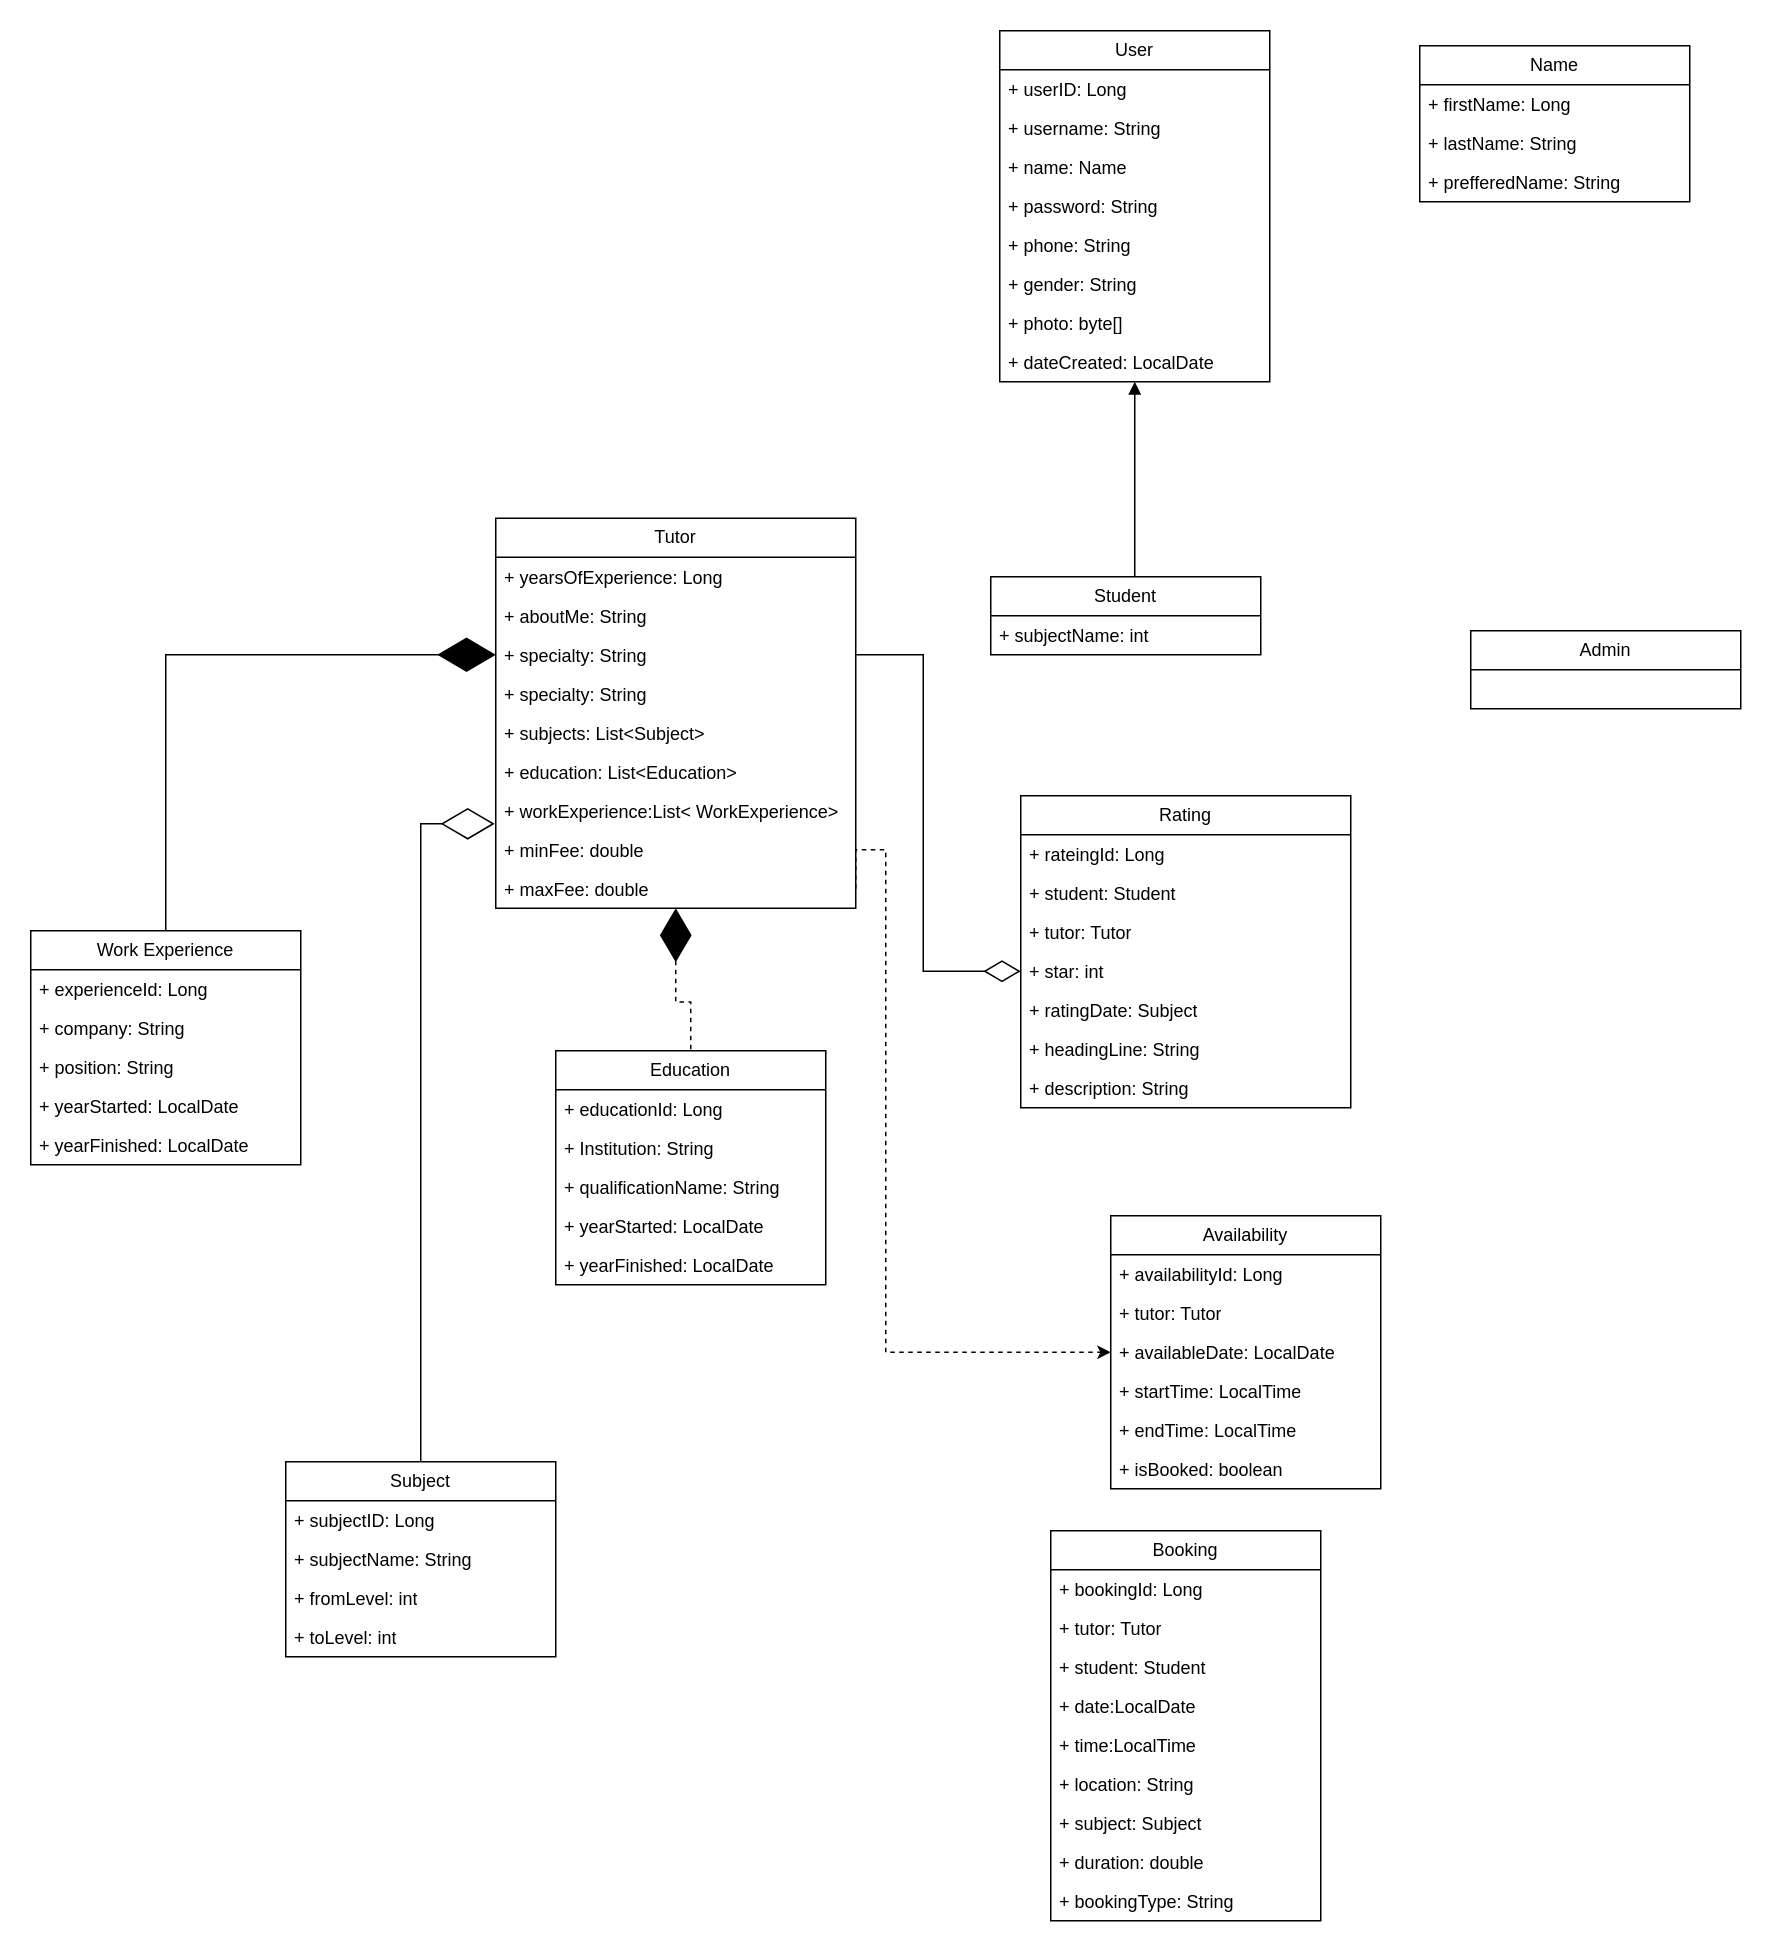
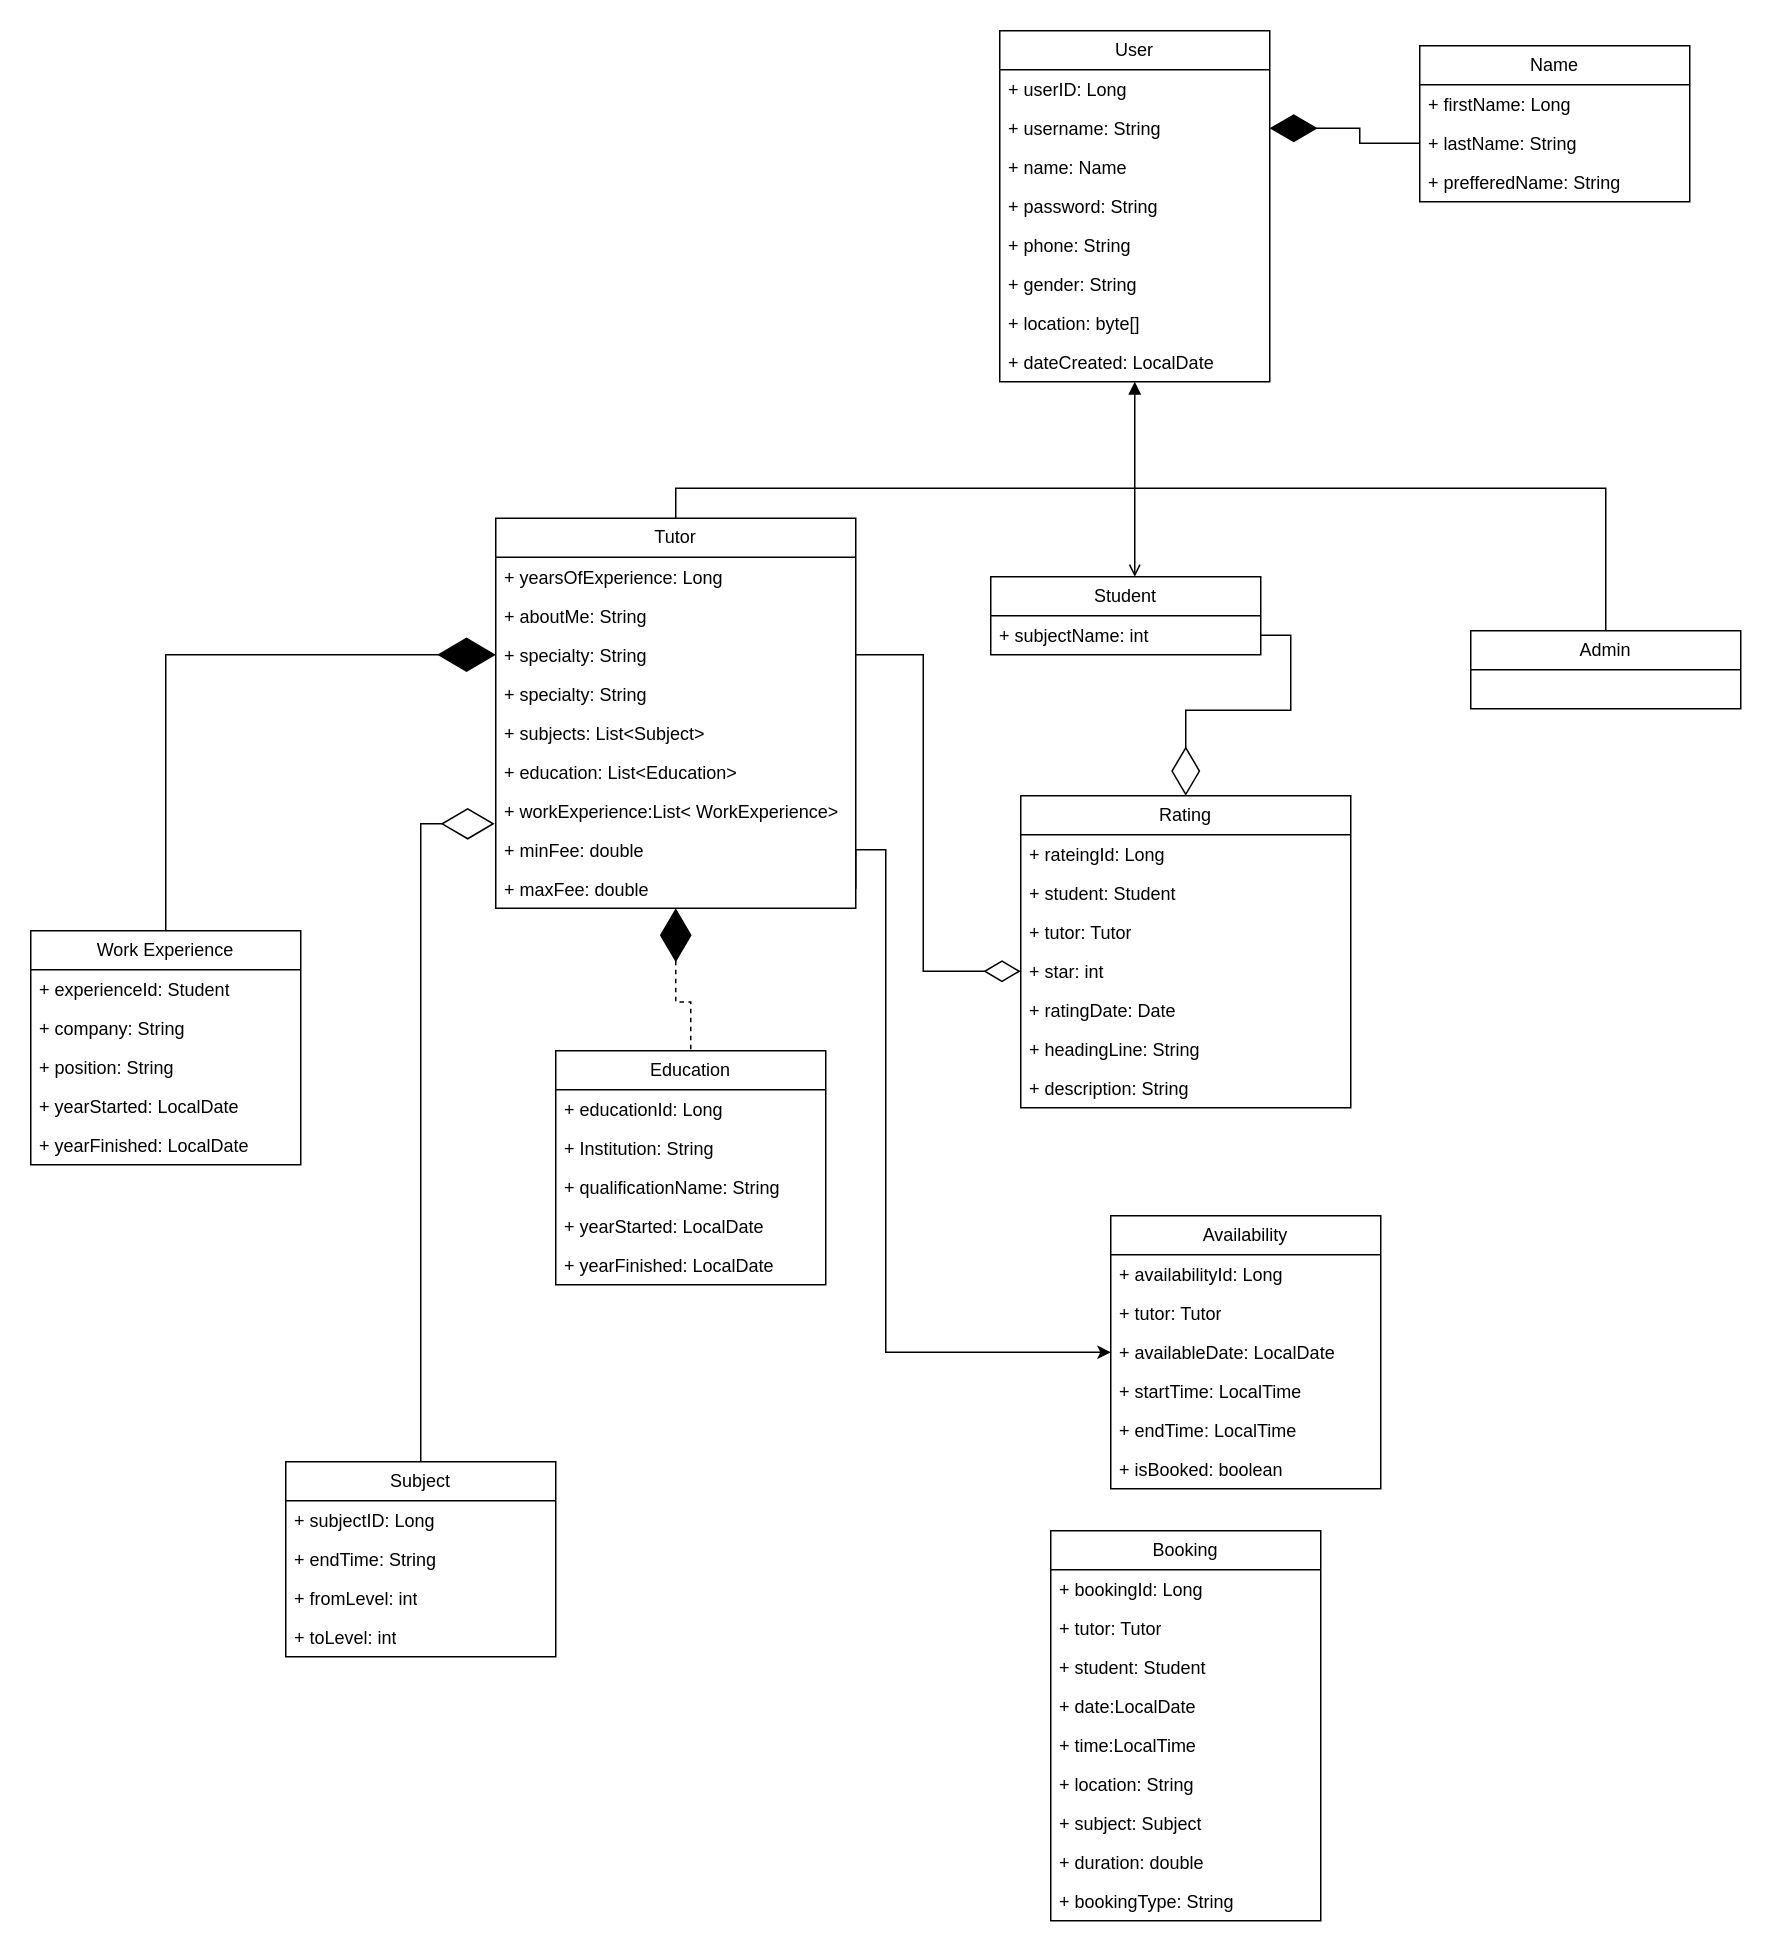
none -> (1361, 143)
(1077, 325) -> (1088, 325)
none -> (1196, 488)
(1135, 570) -> (1135, 569)
none -> (1273, 710)
(131, 991) -> (146, 991)
(1126, 1012) -> (1111, 1012)
(886, 1191) -> (886, 1191)
(391, 1561) -> (369, 1561)
